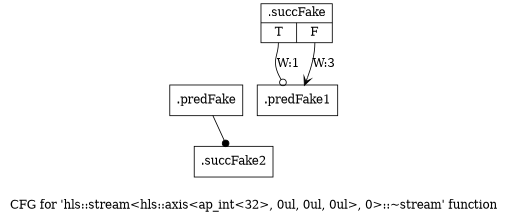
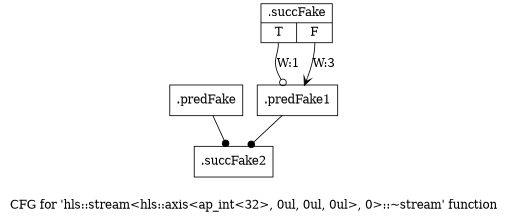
none -> (268, 129)
